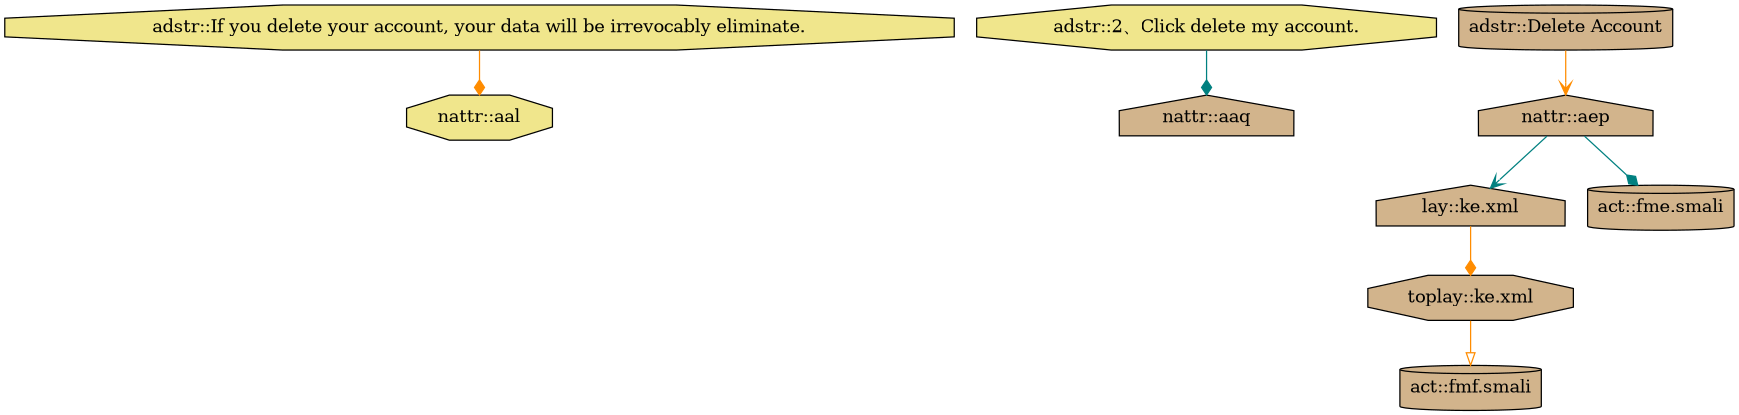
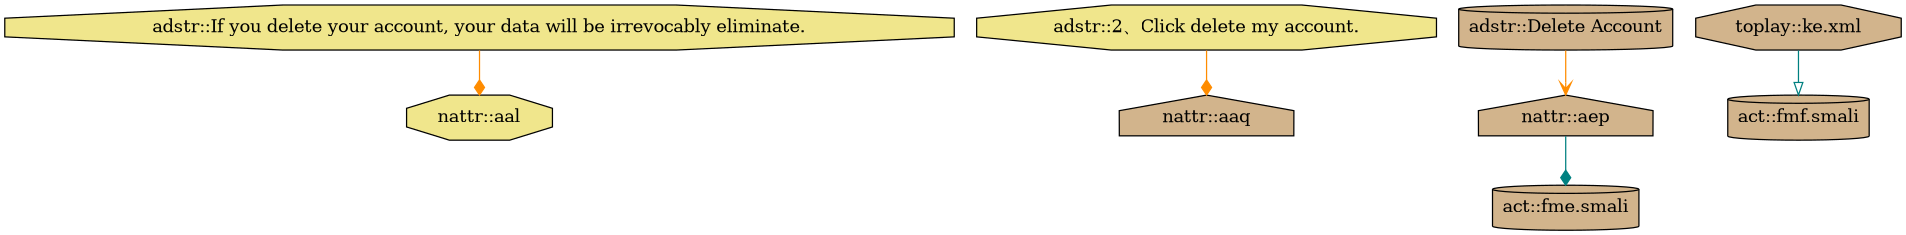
(1207, 65) -> (1207, 65)
(1471, 208) -> none
(1471, 337) -> (1798, 66)
